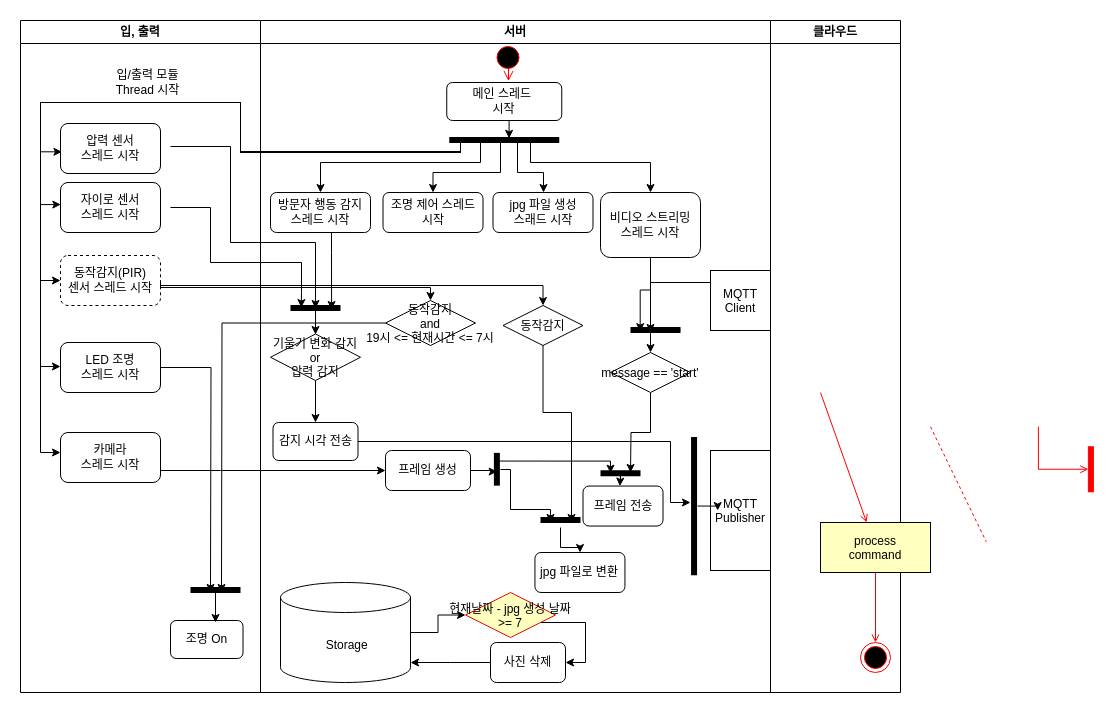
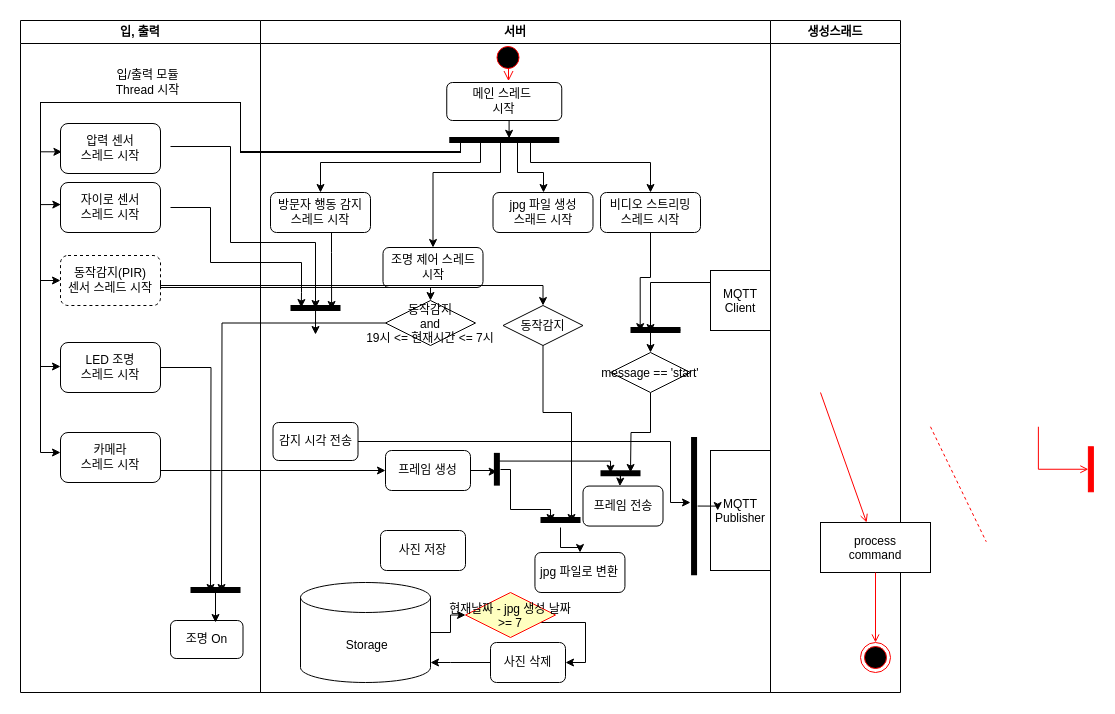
(836, 33) -> (836, 33)
(433, 213) -> (433, 268)
(651, 225) -> (651, 213)
(316, 357) -> none
(316, 398) -> none
(876, 548) -> (876, 548)
none -> (423, 551)
(346, 633) -> (366, 633)
